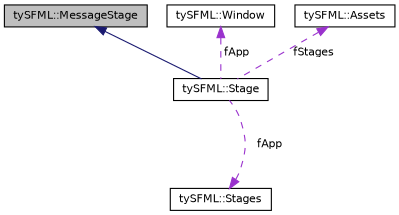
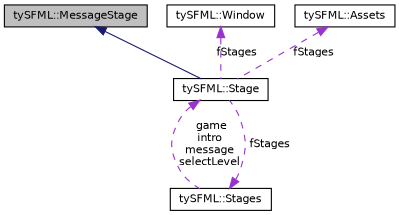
(235, 53) -> (235, 53)
(268, 144) -> (268, 144)
none -> (172, 150)
